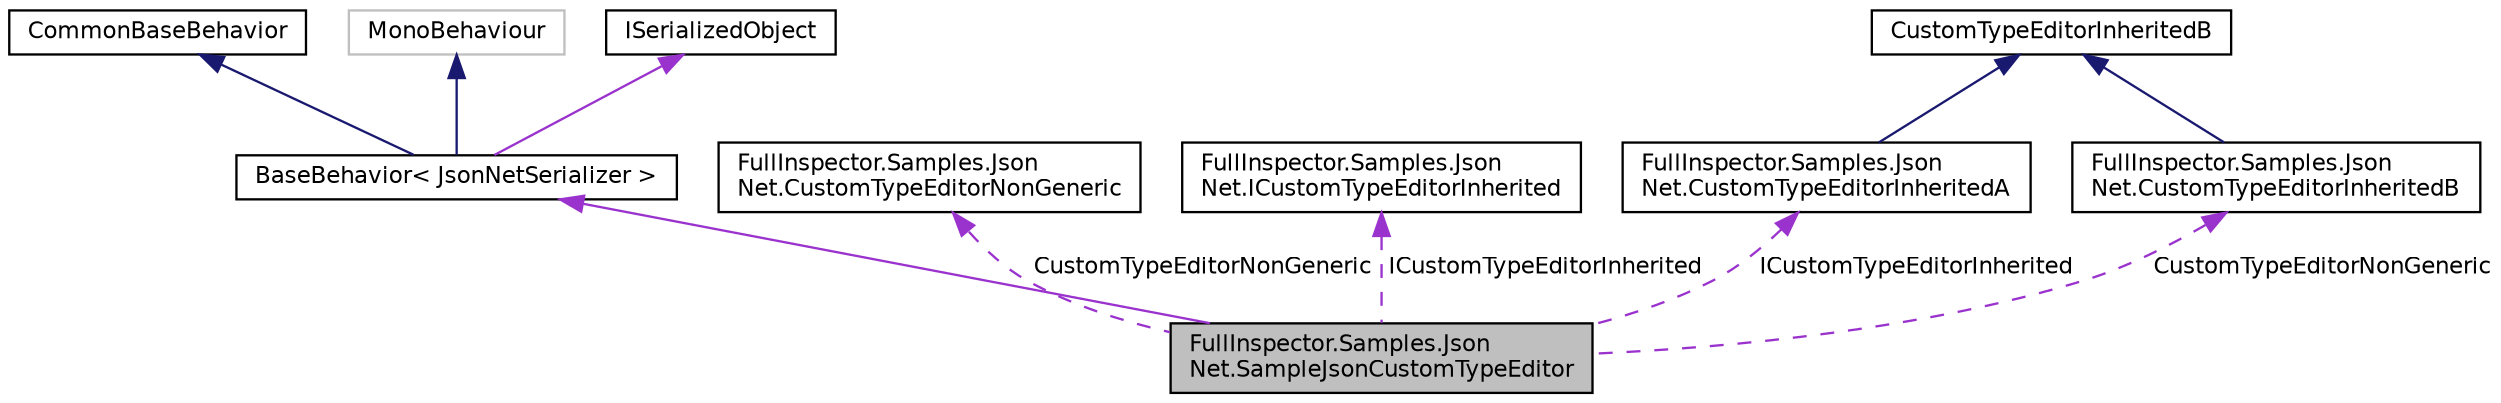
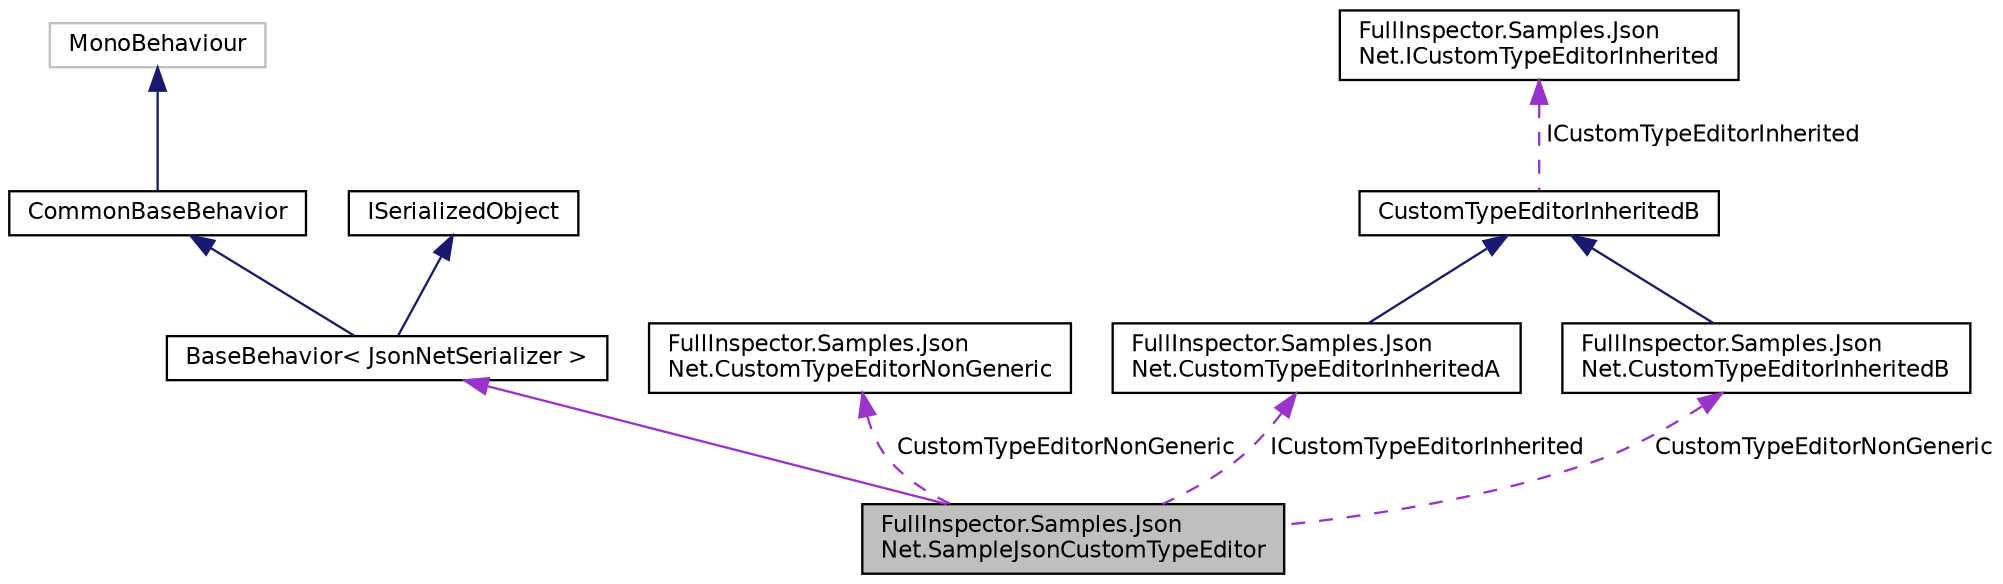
(578, 111) -> (420, 296)
(457, 117) -> (158, 141)
(1382, 280) -> (1539, 147)
